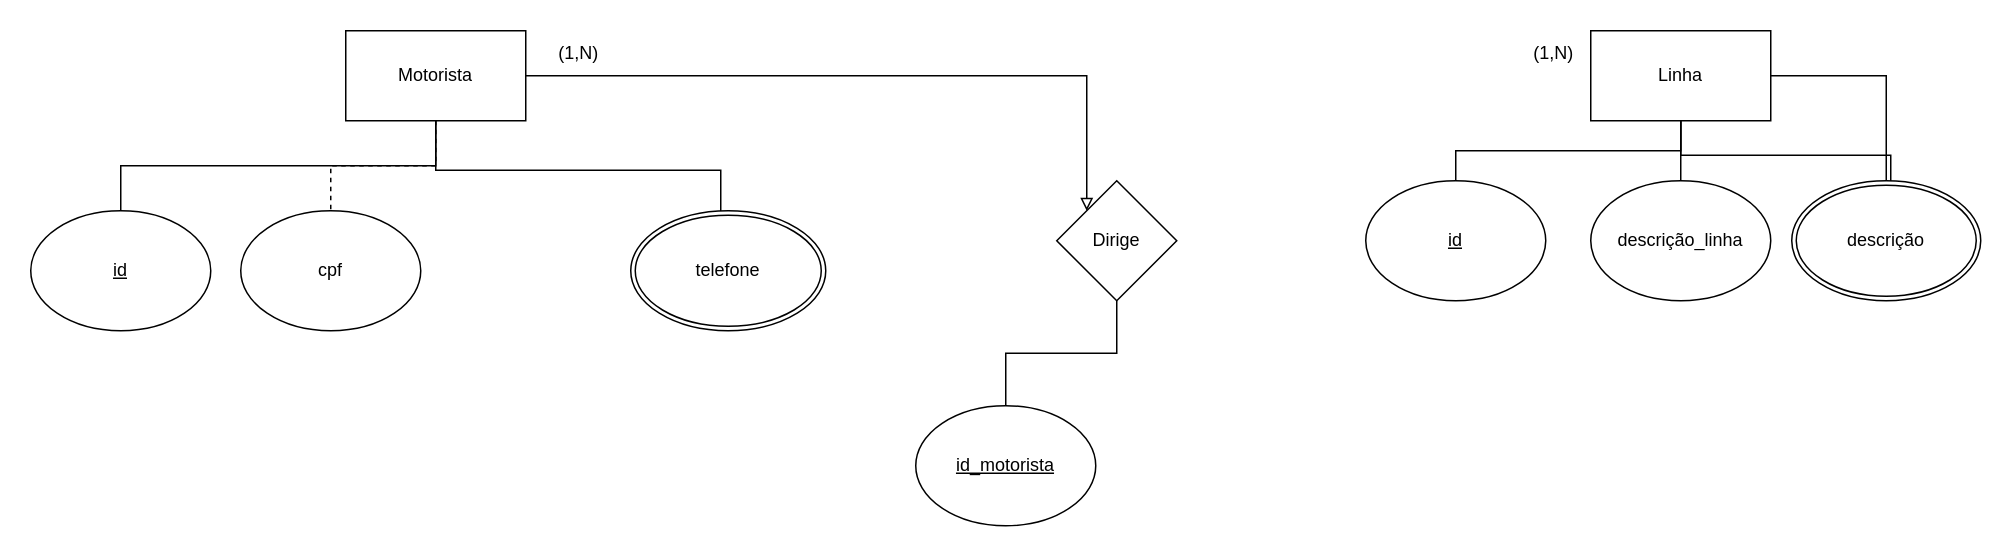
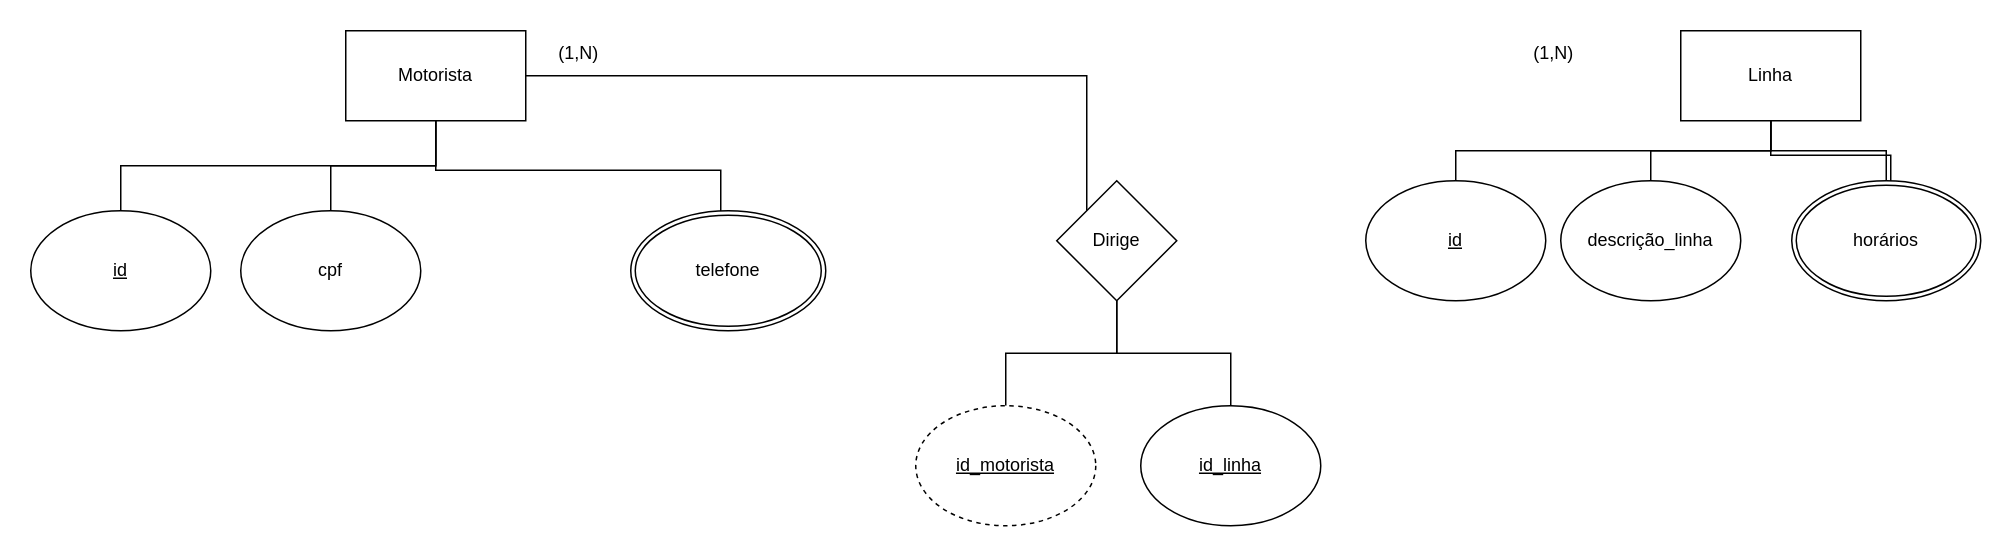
(1681, 76) -> (1771, 76)
(331, 189) -> (331, 189)
(1087, 197) -> (1087, 202)
(1681, 241) -> (1651, 241)
(1886, 241) -> (1886, 241)
none -> (1201, 353)
(1006, 466) -> (1006, 466)
none -> (1231, 466)
